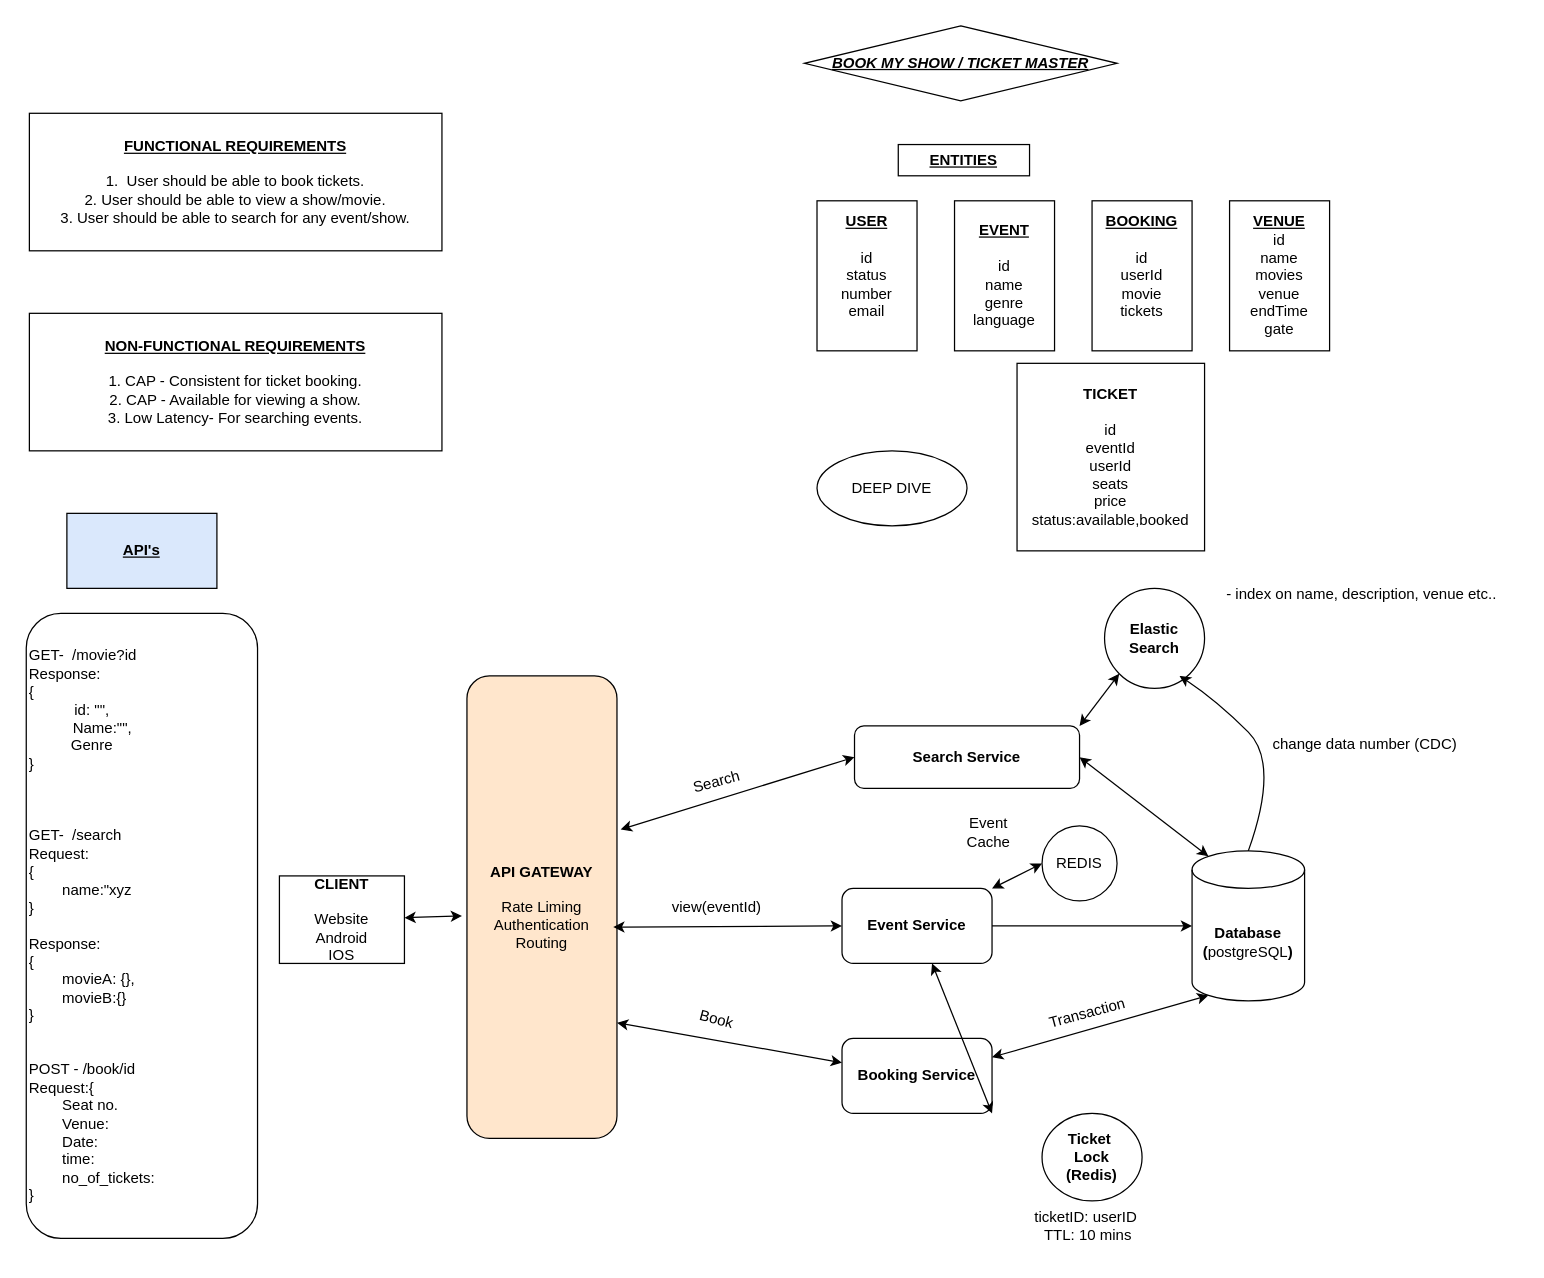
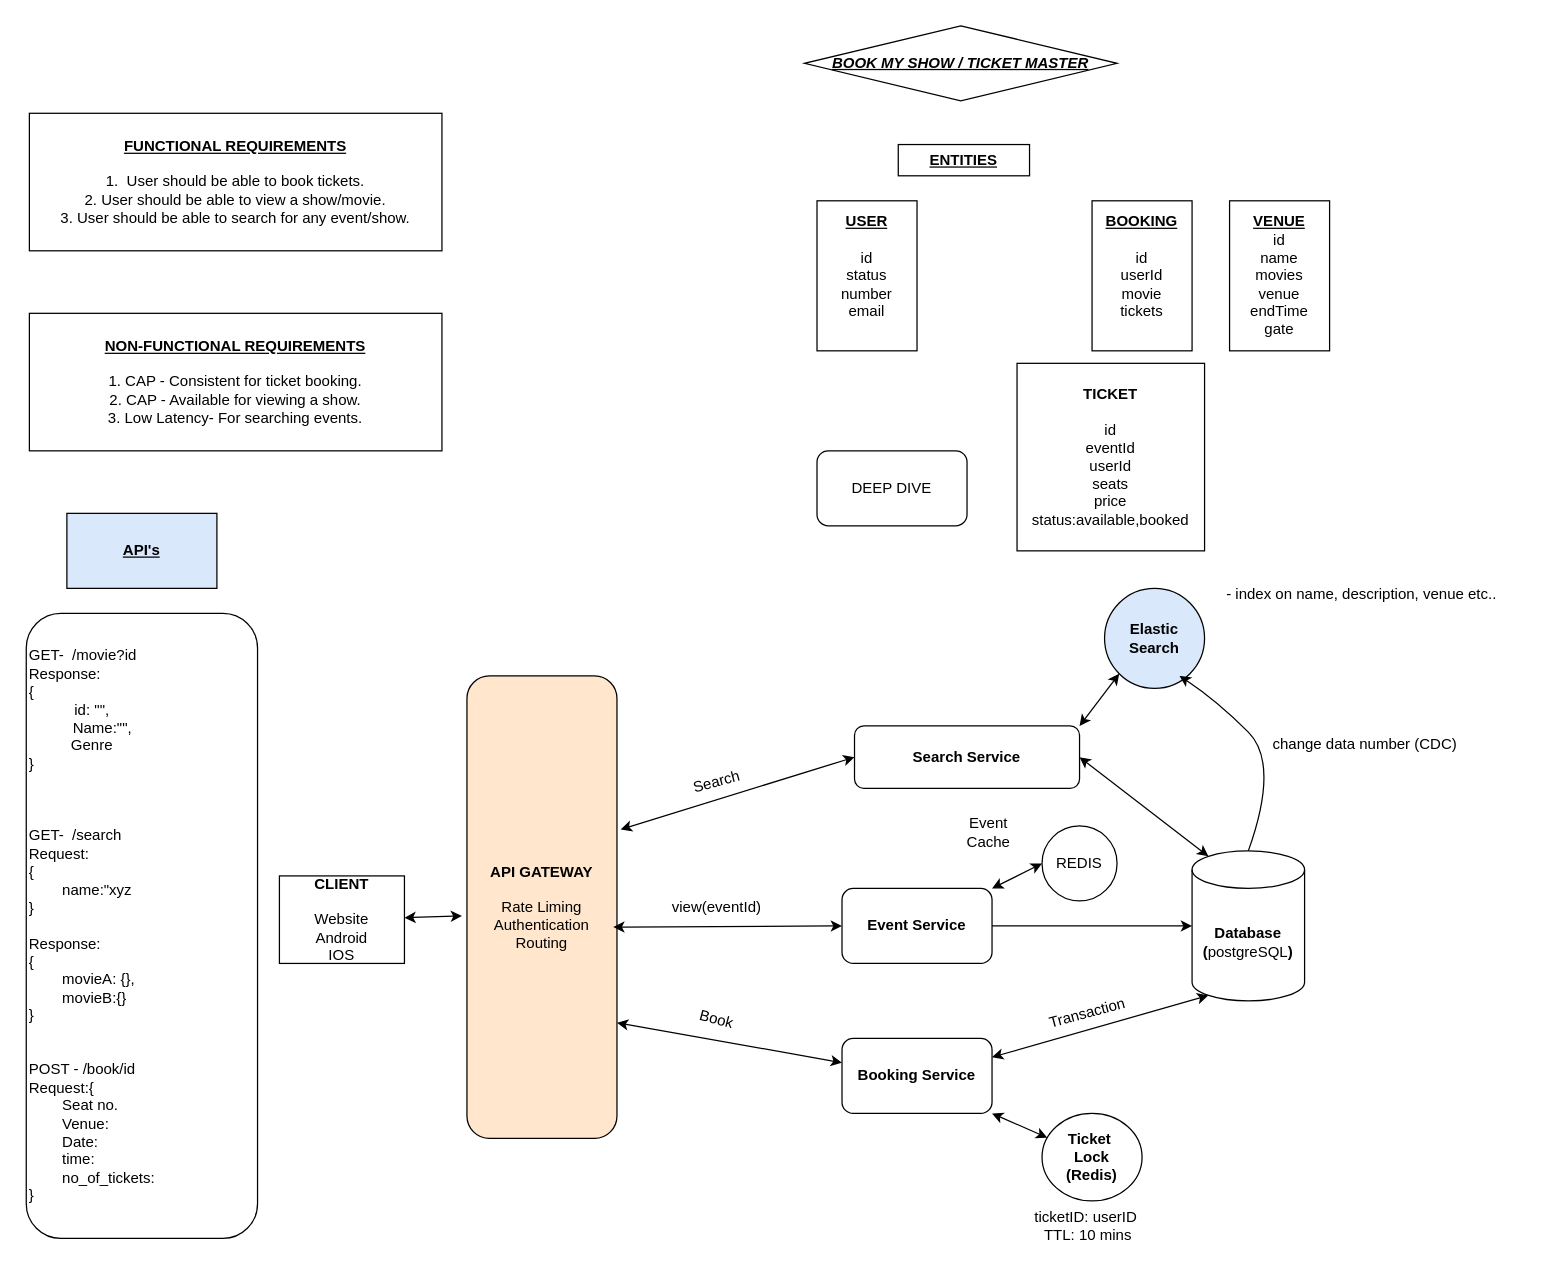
(1004, 276) -> none
(892, 488) -> (892, 488)
(1154, 638) -> (1154, 638)
(962, 1039) -> (1020, 1125)
